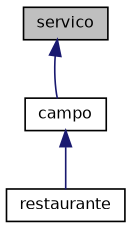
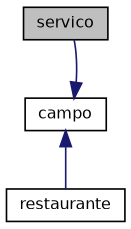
(55, 77) -> (76, 61)
